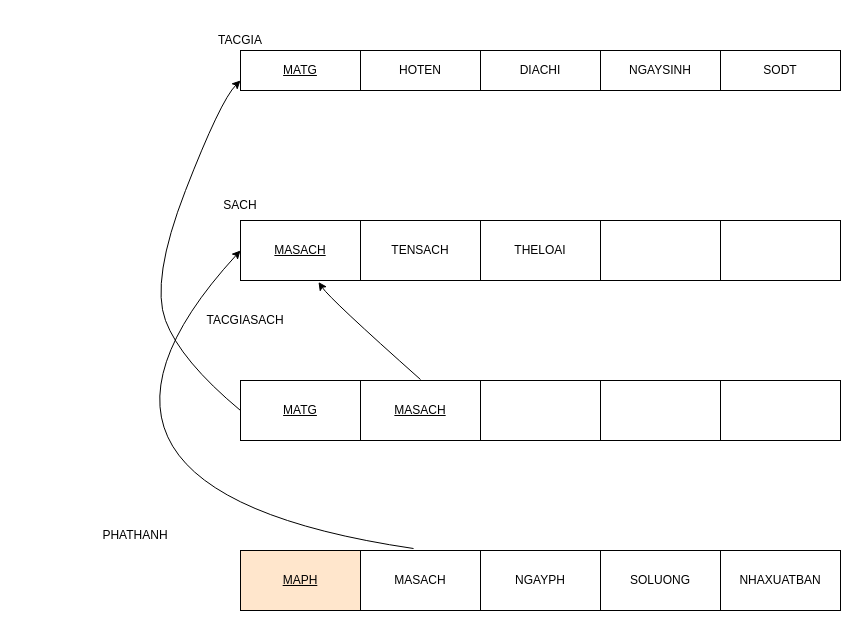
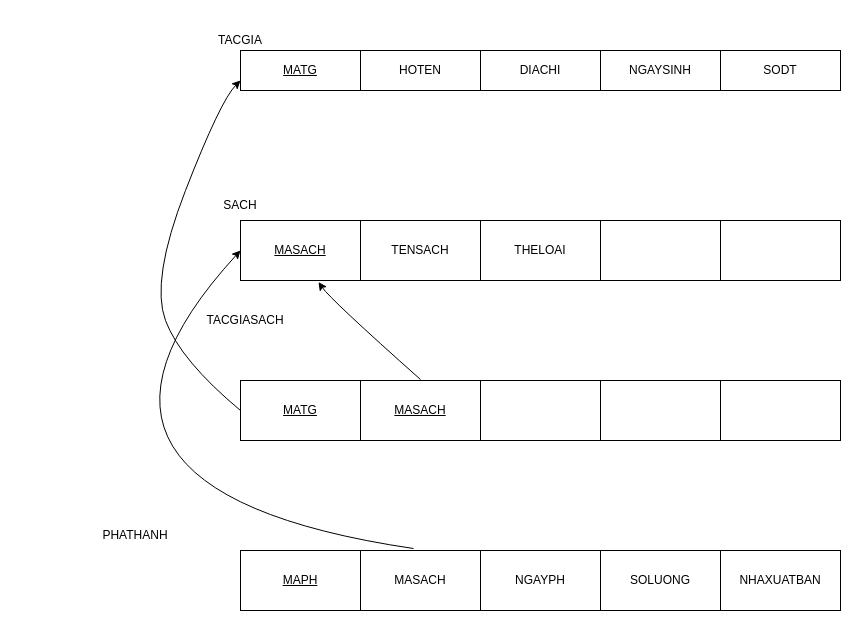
(301, 581) -> (301, 581)
